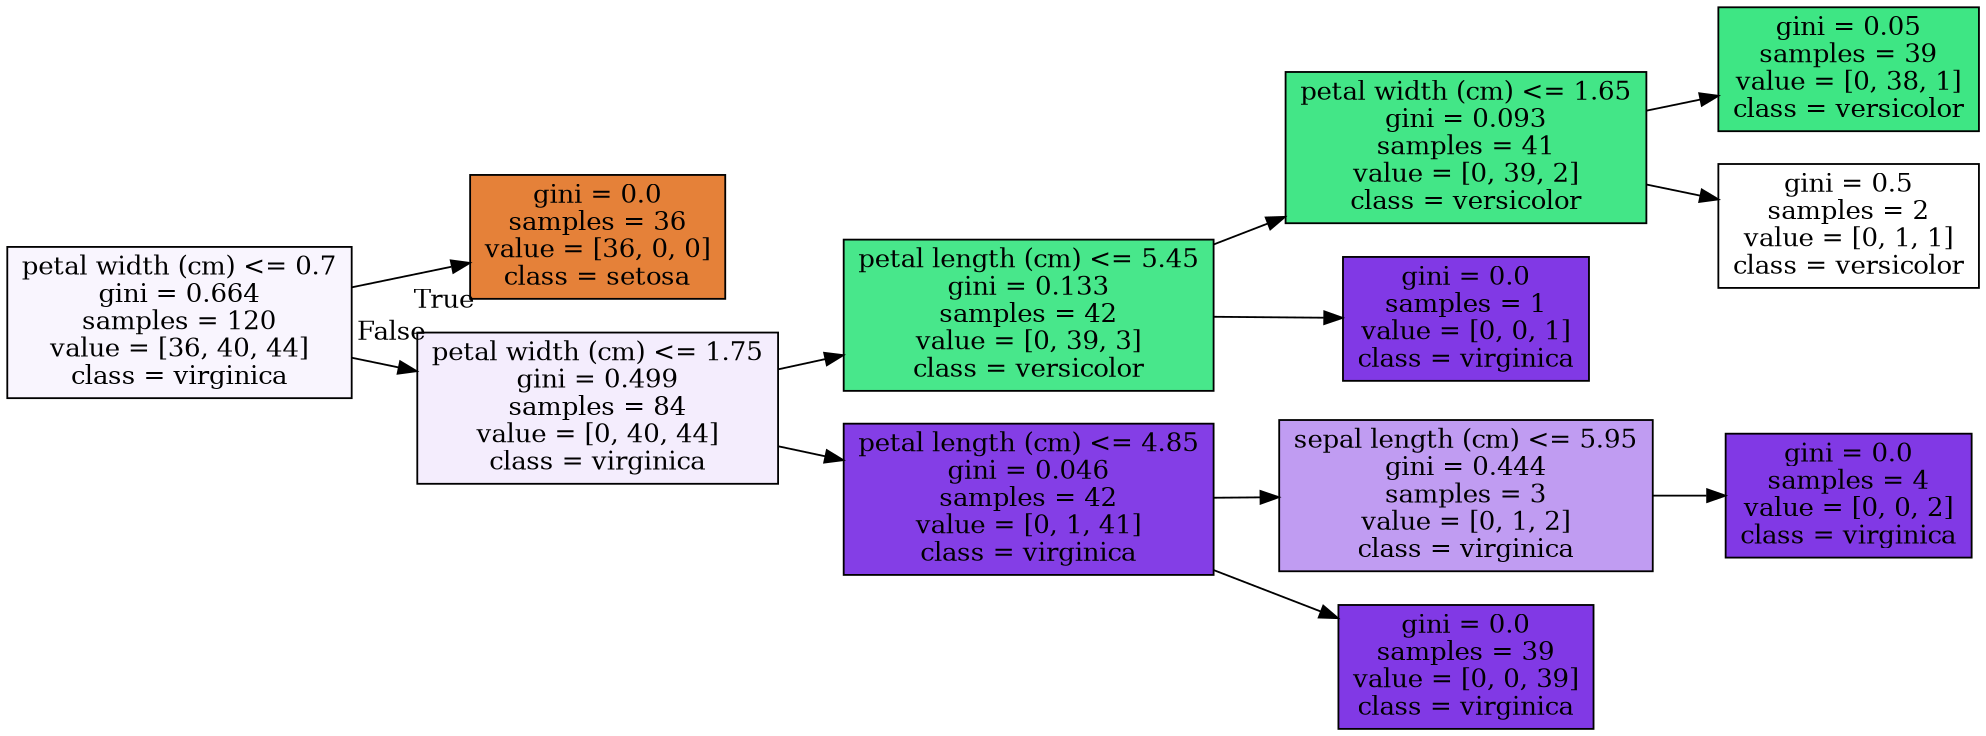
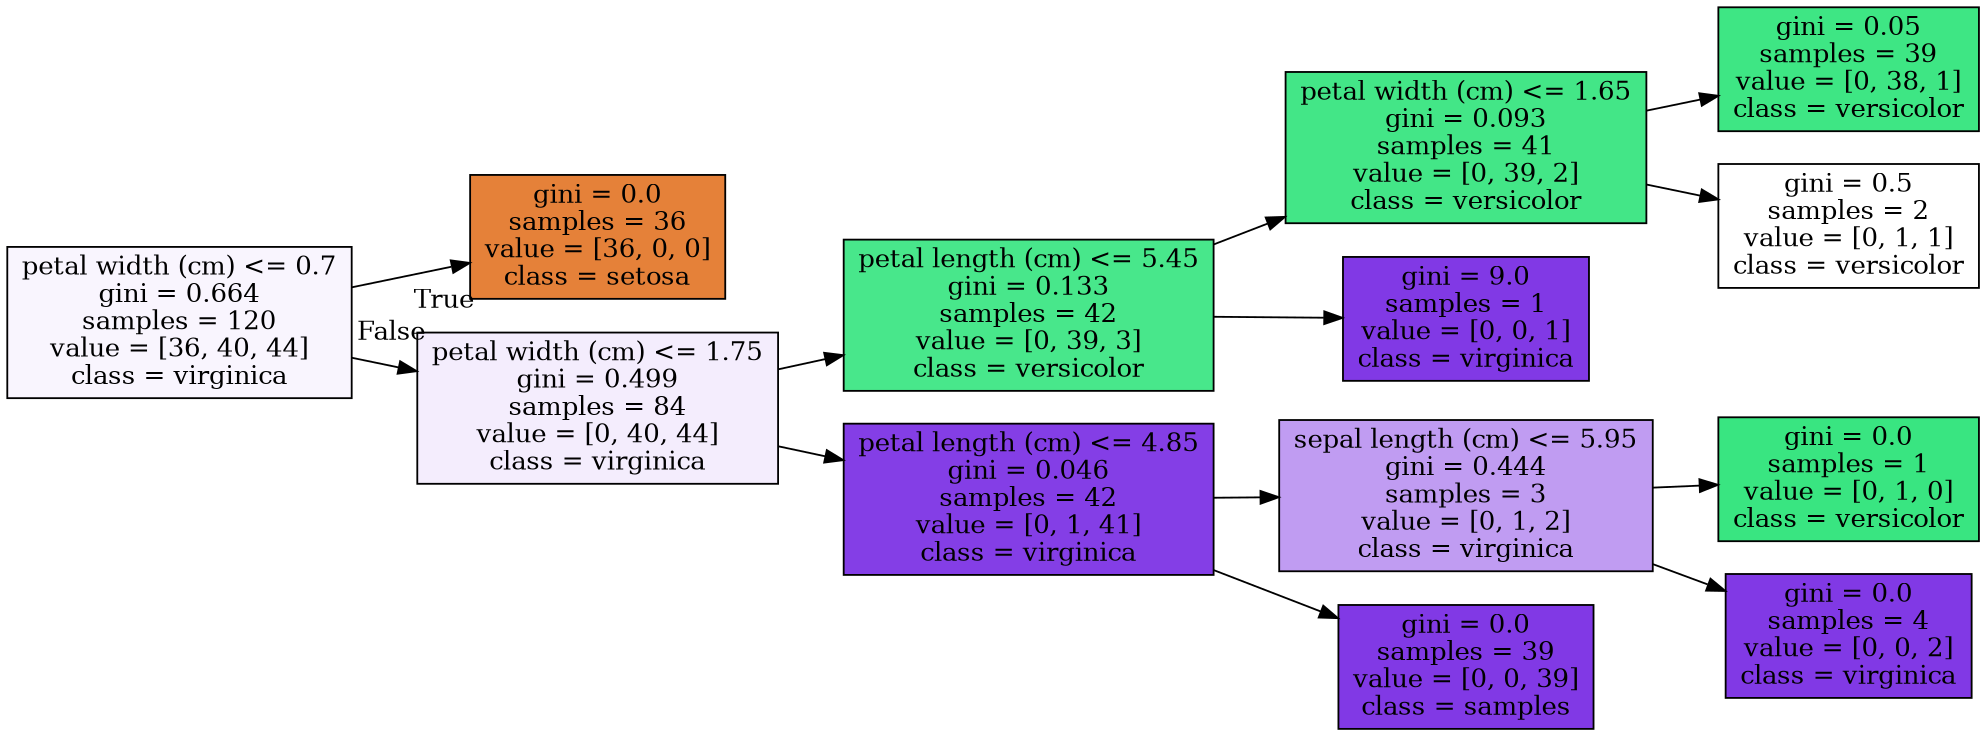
(1466, 319) -> (1466, 319)
none -> (1849, 479)
(1466, 667) -> (1466, 667)
